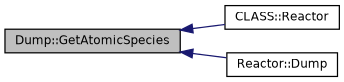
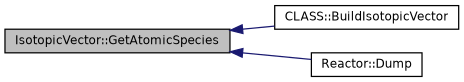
(282, 17) -> (367, 17)
(93, 41) -> (117, 41)
